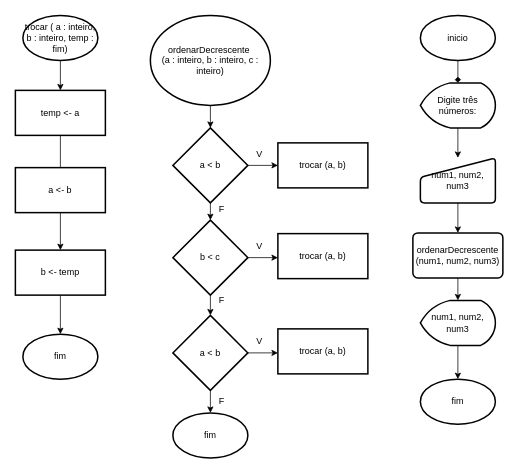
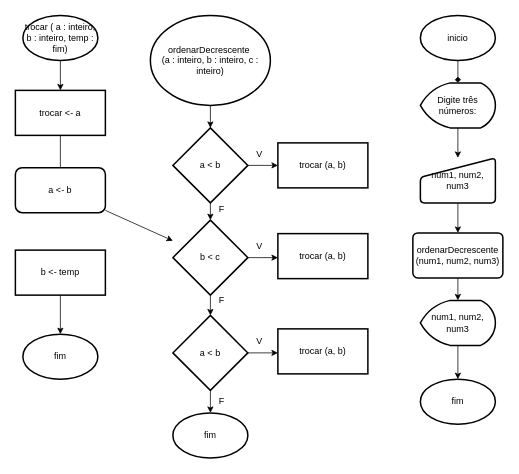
(60, 113) -> (60, 113)
(60, 190) -> (60, 190)
(60, 229) -> (136, 224)
